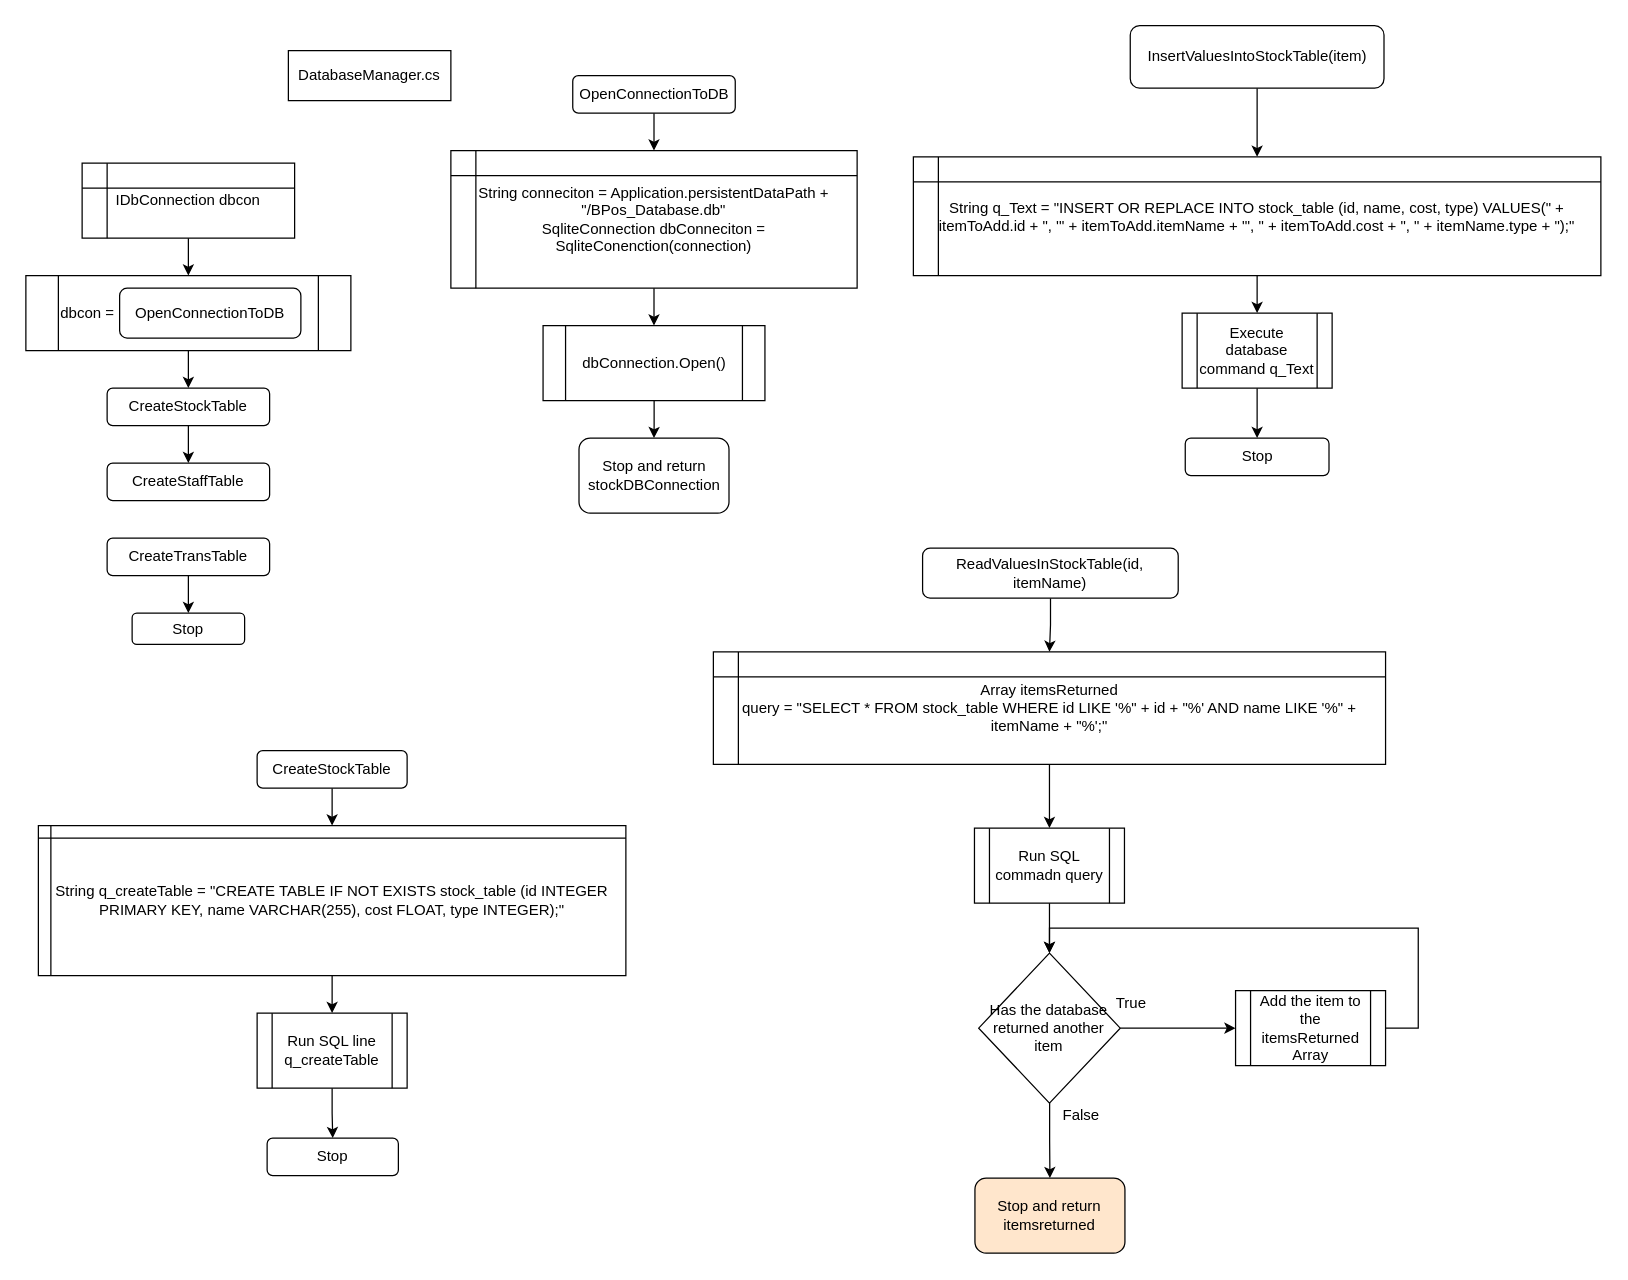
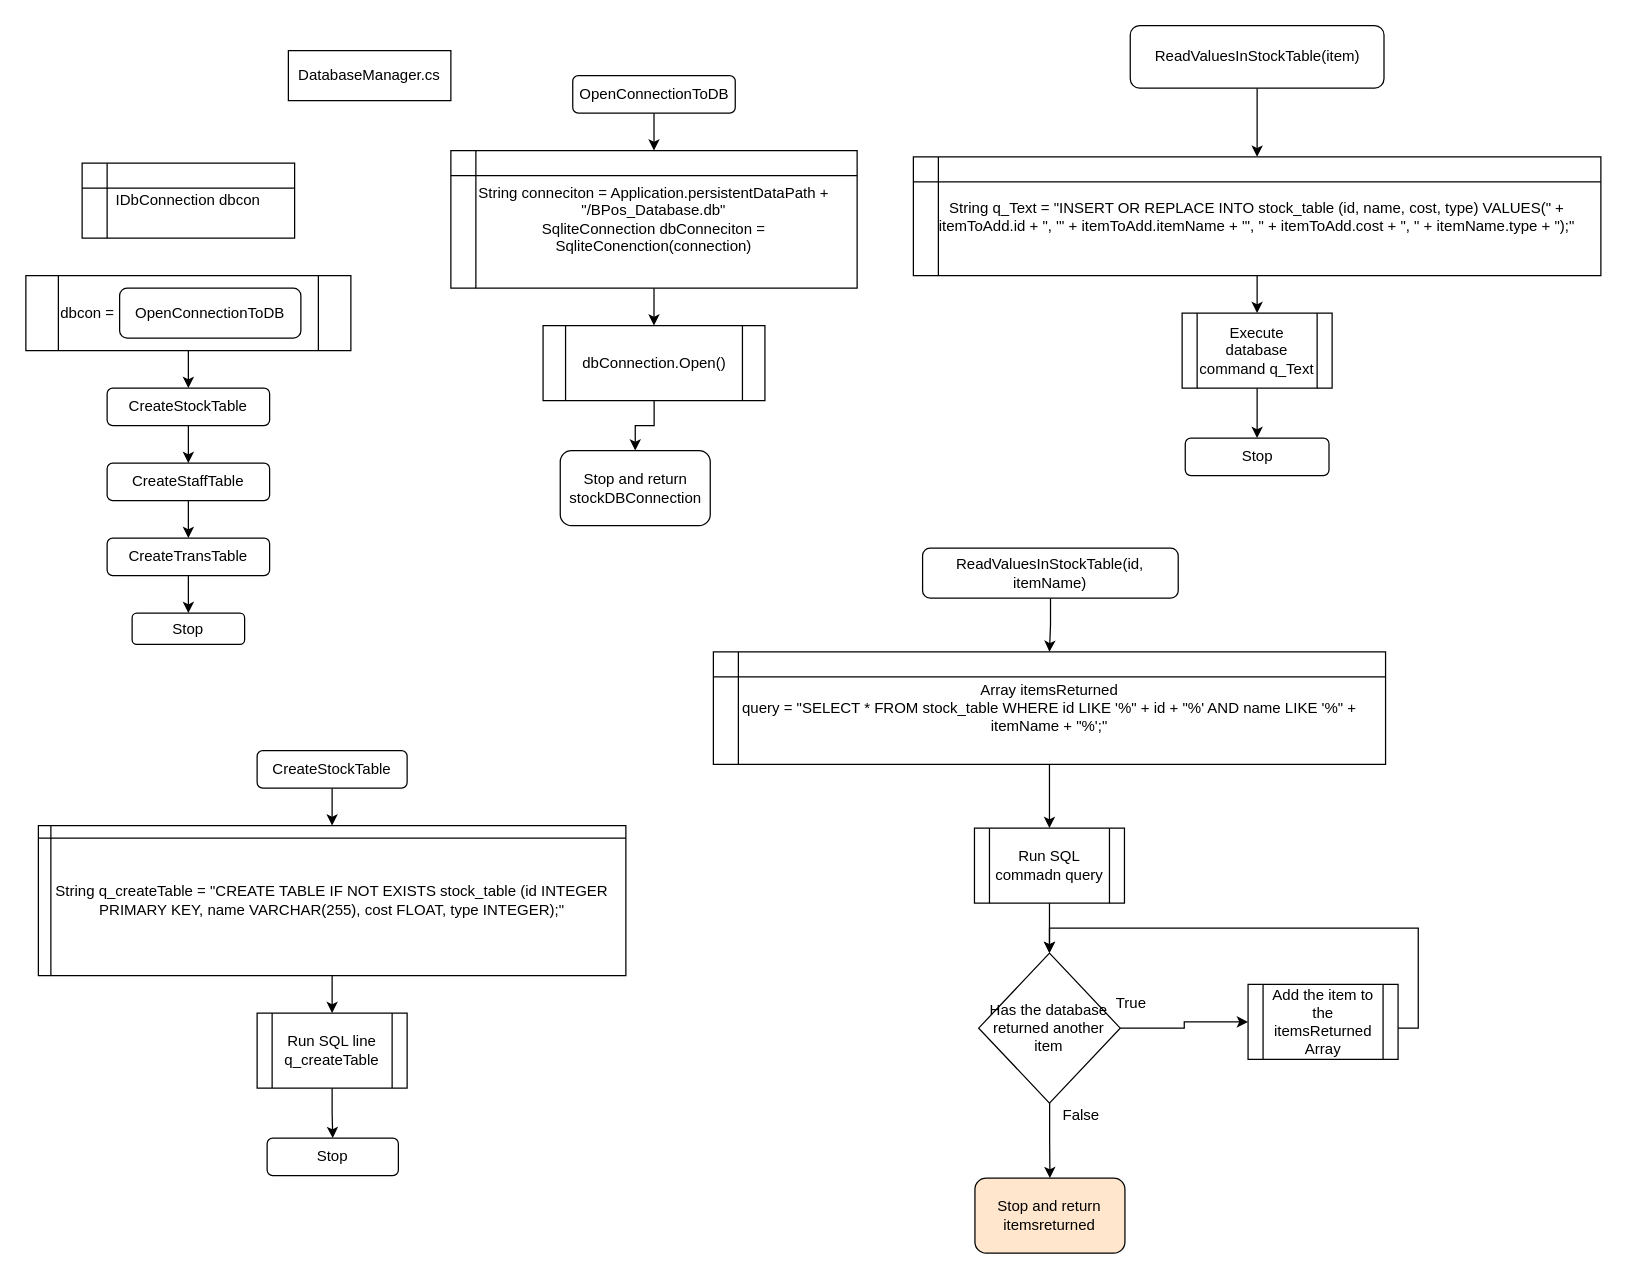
(1258, 57) -> (1258, 57)
(188, 261) -> none
(654, 476) -> (635, 488)
none -> (188, 524)
(1310, 1028) -> (1323, 1022)
